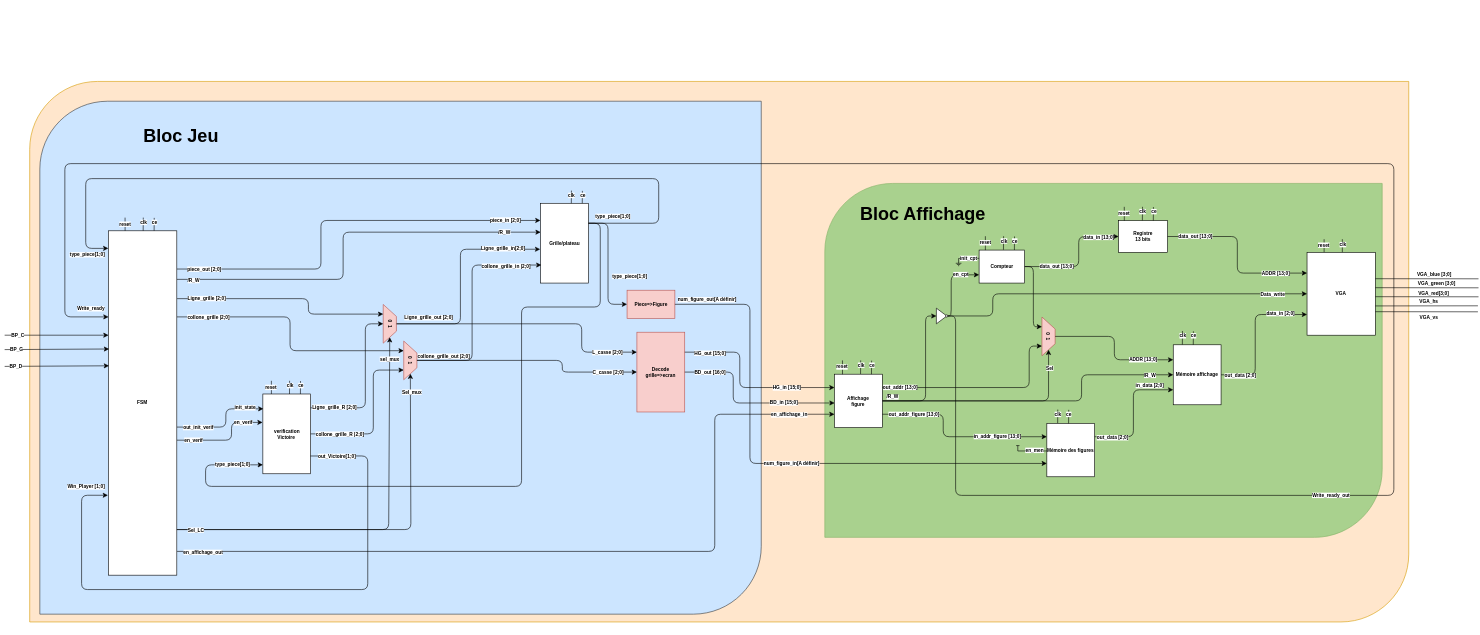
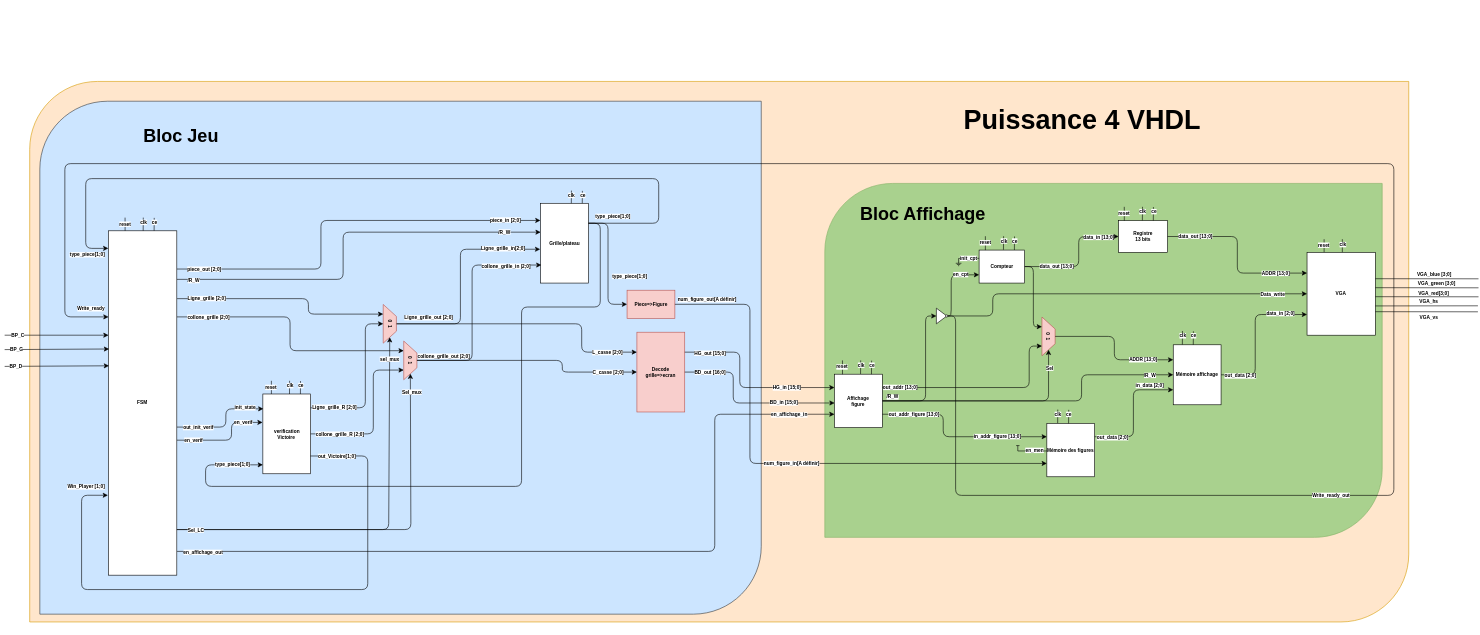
none -> (1083, 120)
